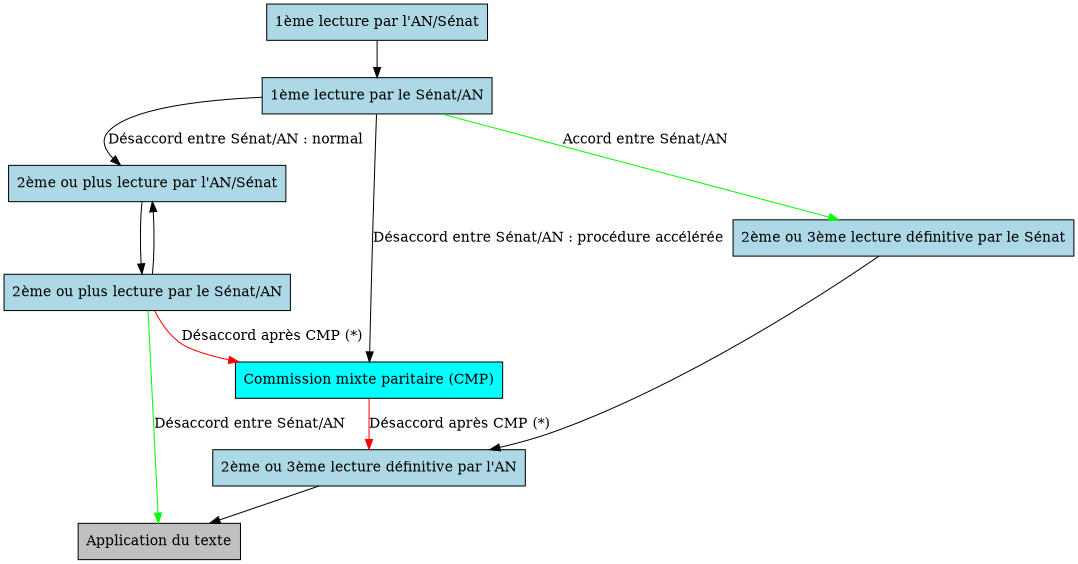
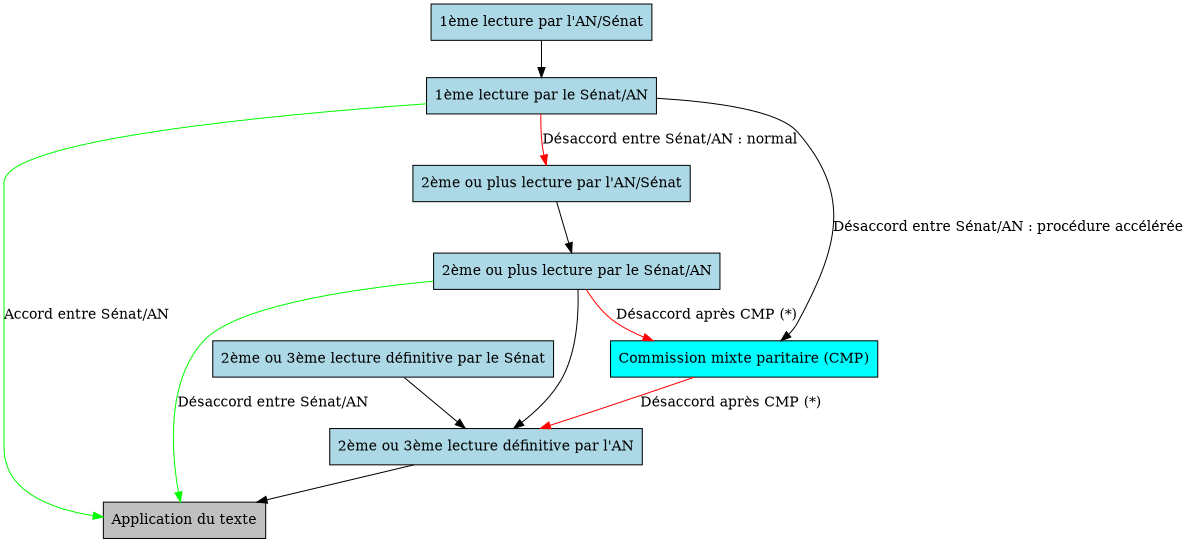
(167, 107) -> (541, 135)
(635, 166) -> (21, 165)
(154, 243) -> (568, 364)
